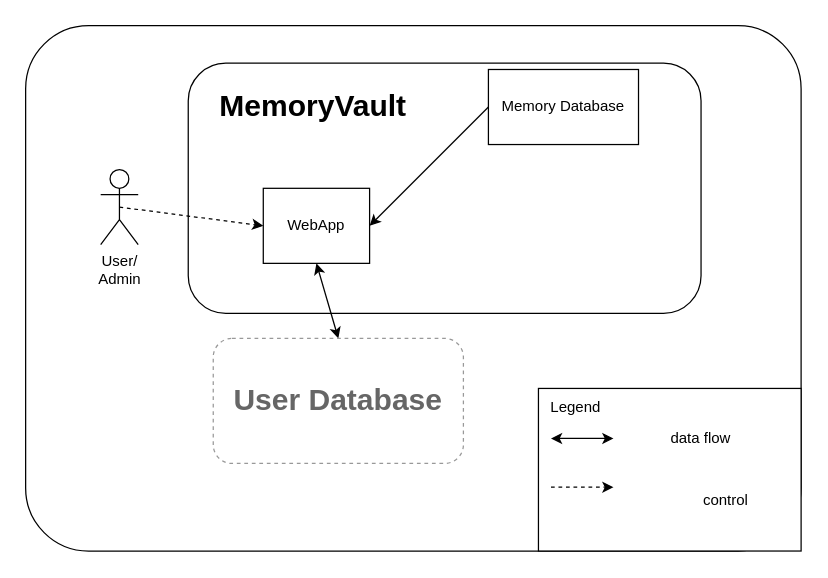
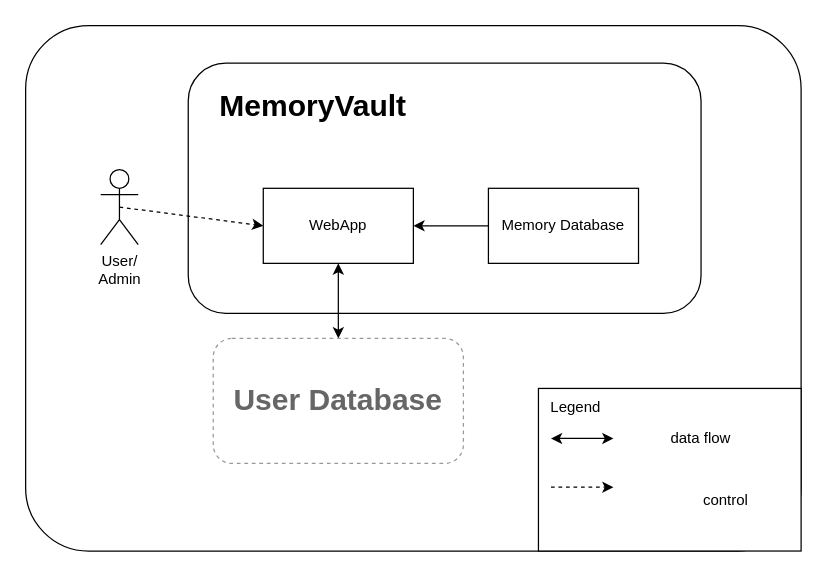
(563, 107) -> (563, 226)
(316, 226) -> (338, 226)
